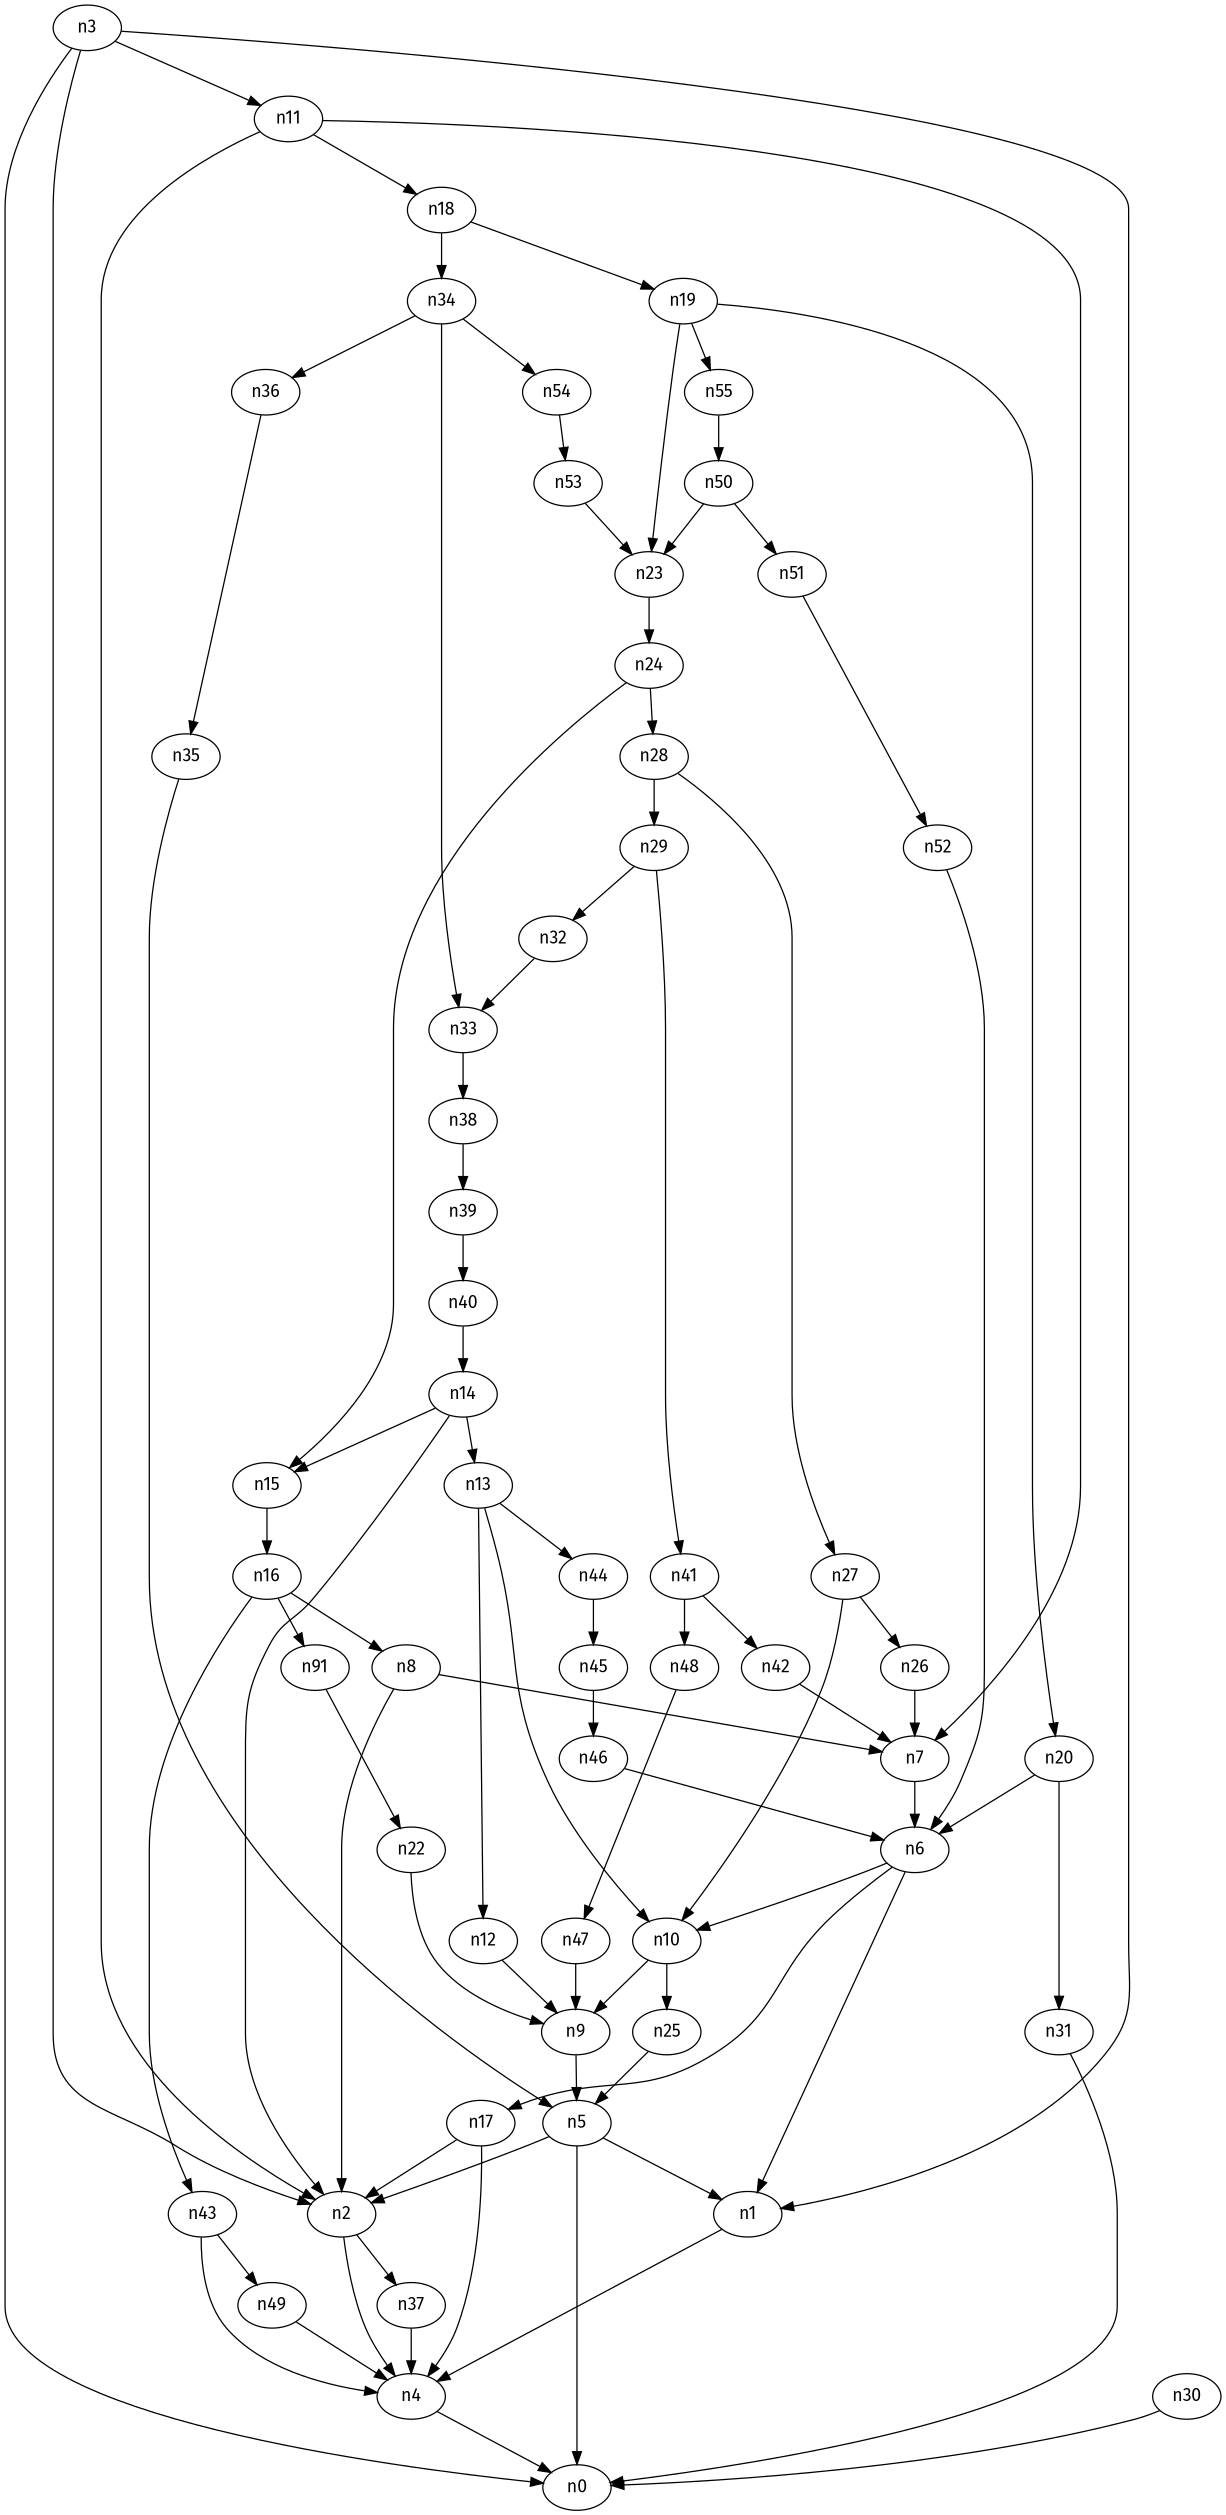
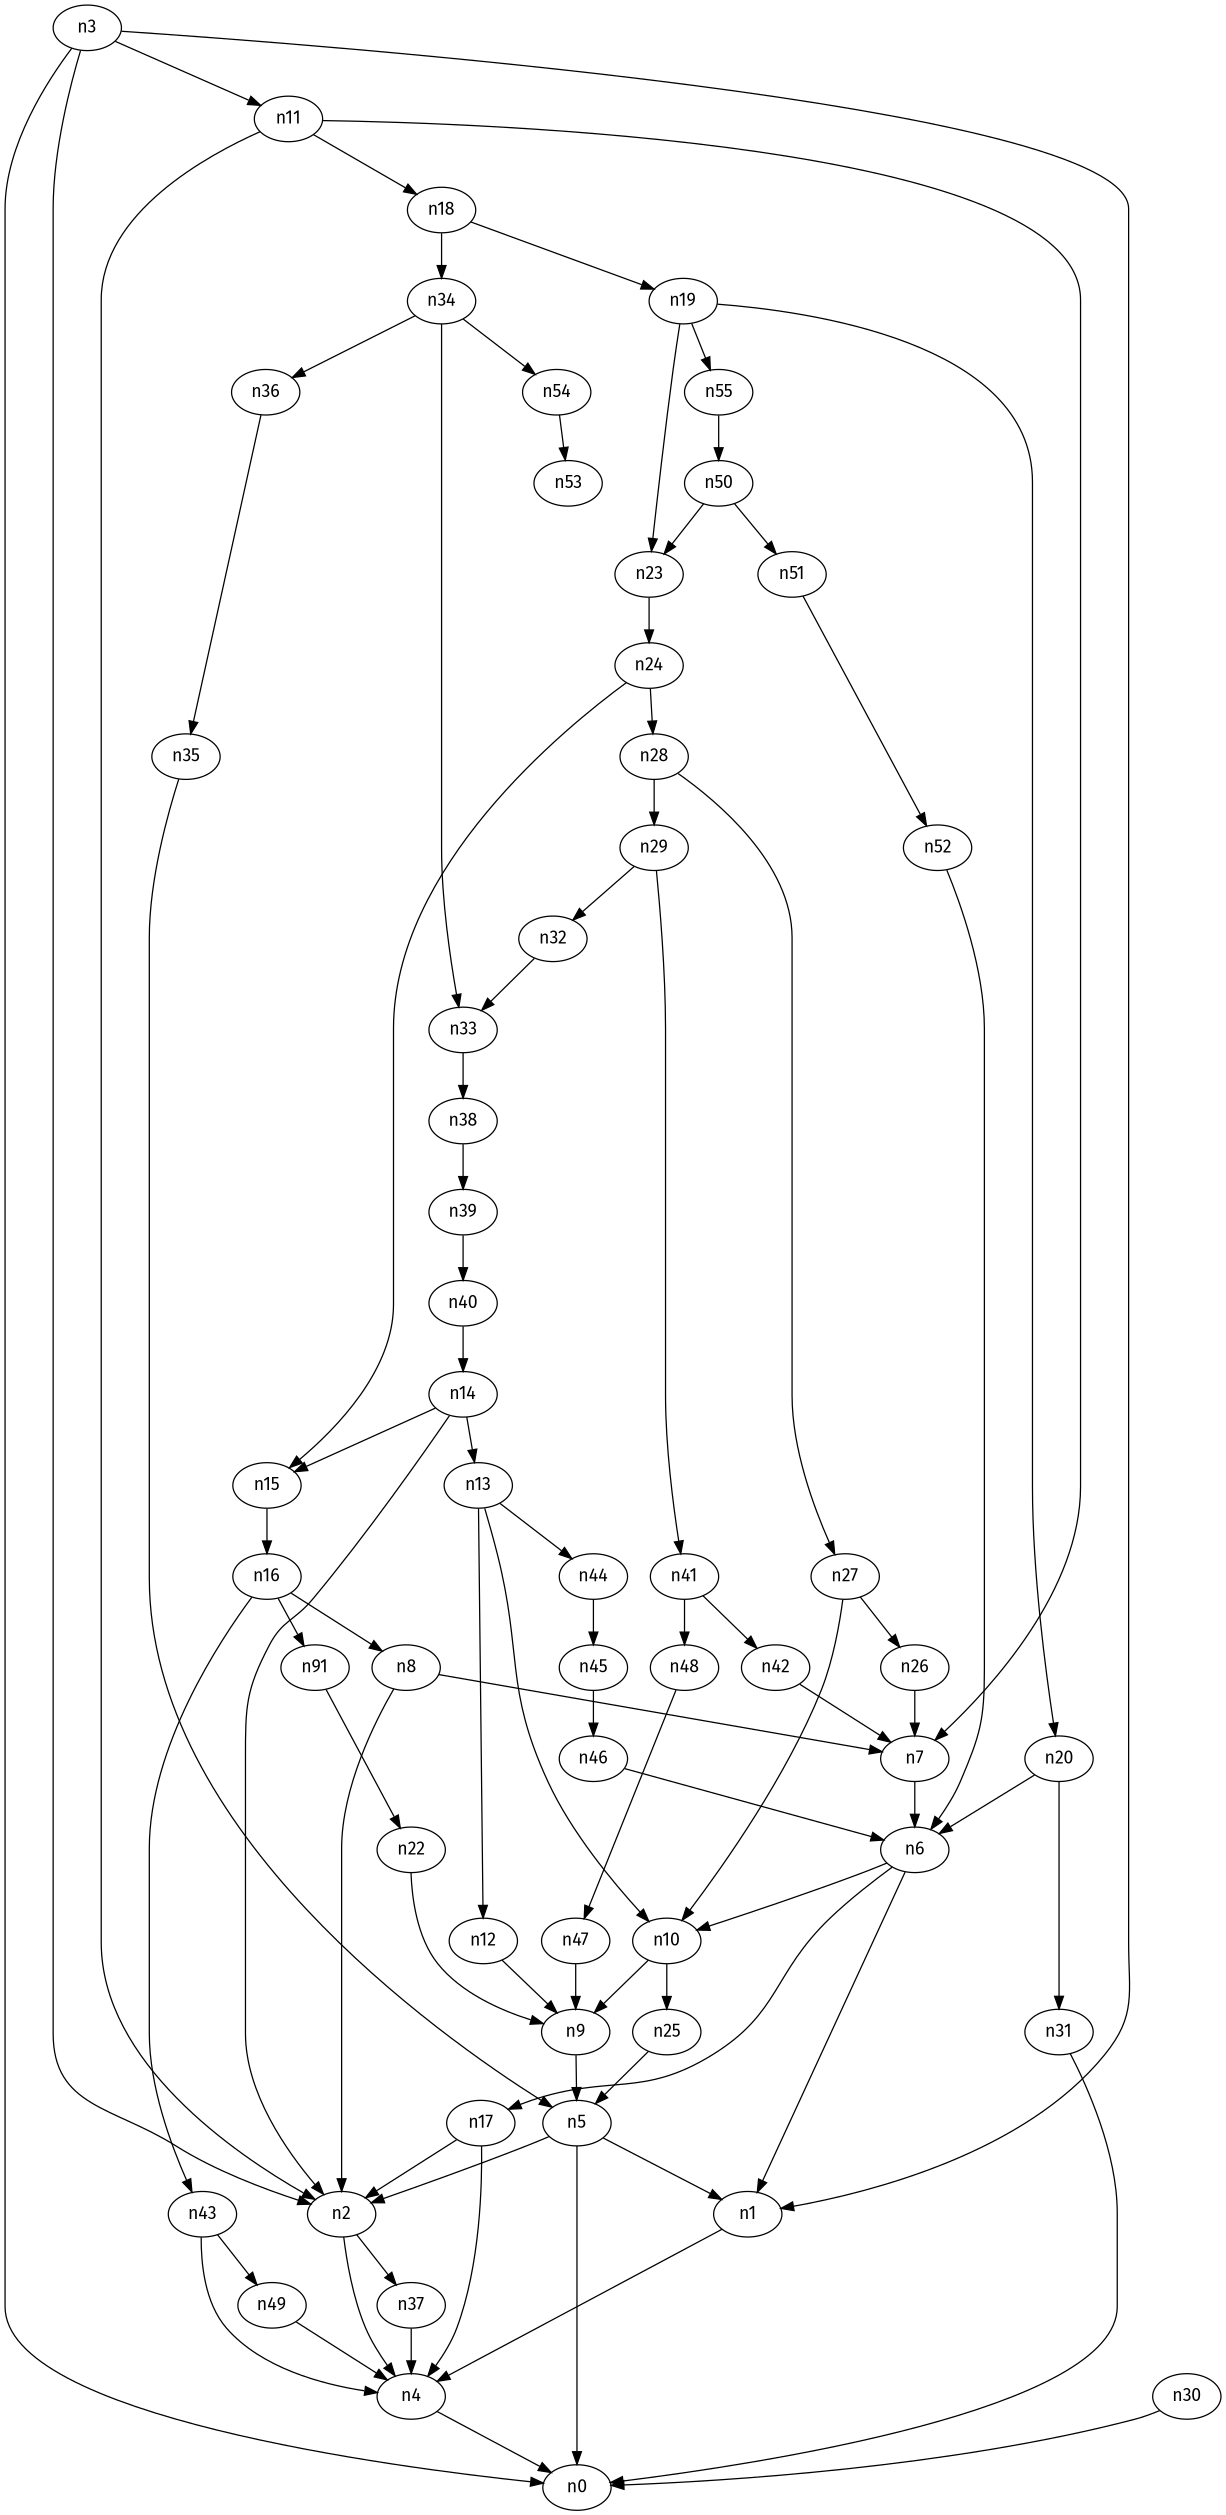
(604, 524) -> none
